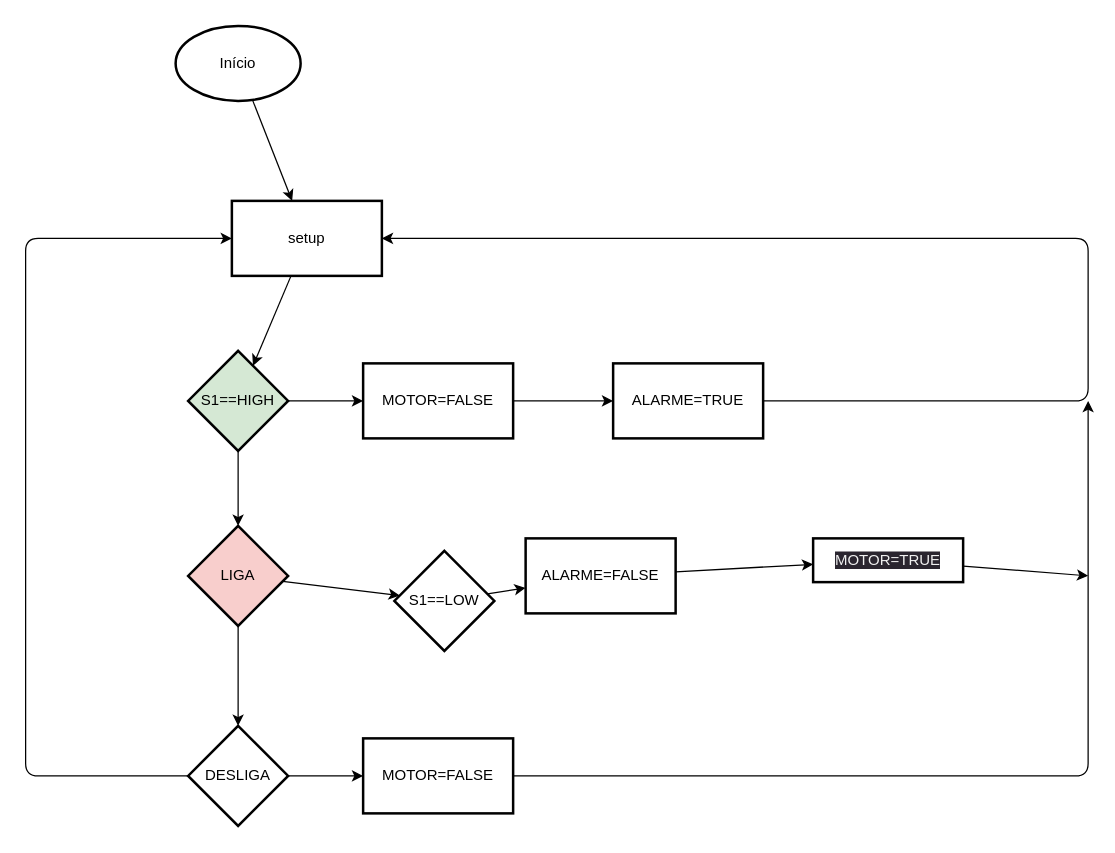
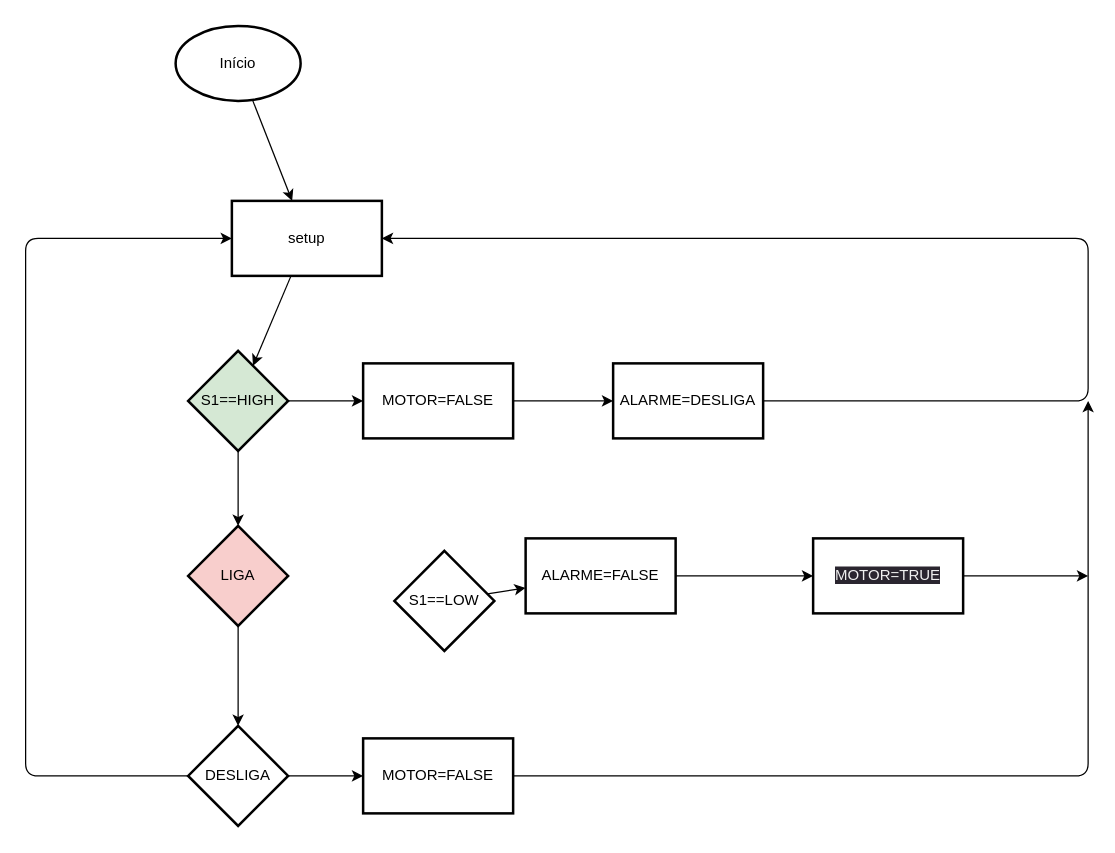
(688, 401) -> (688, 401)
(888, 560) -> (888, 576)
(337, 588) -> none
